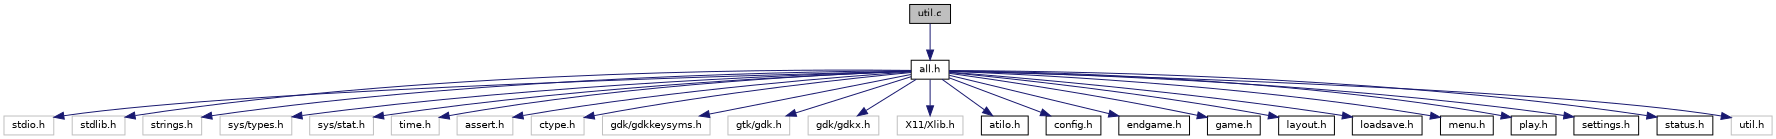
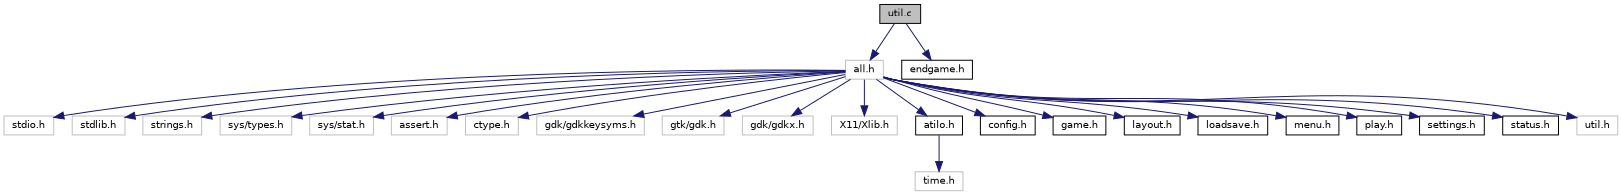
(930, 70) -> (864, 70)
(679, 86) -> (939, 148)
(1029, 94) -> (916, 38)
